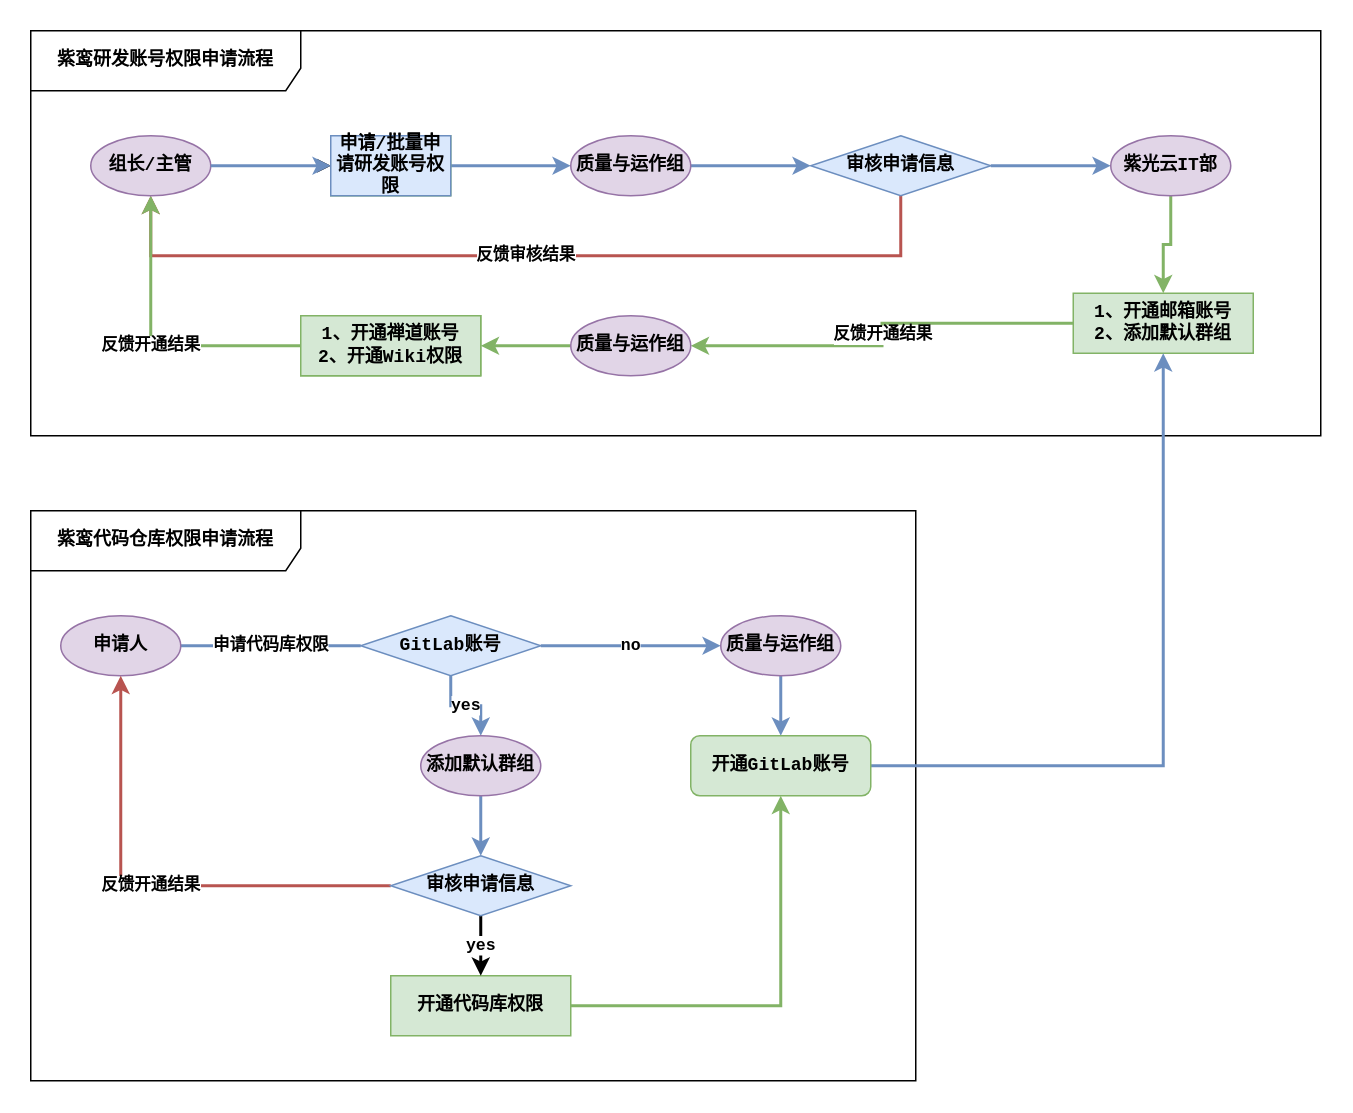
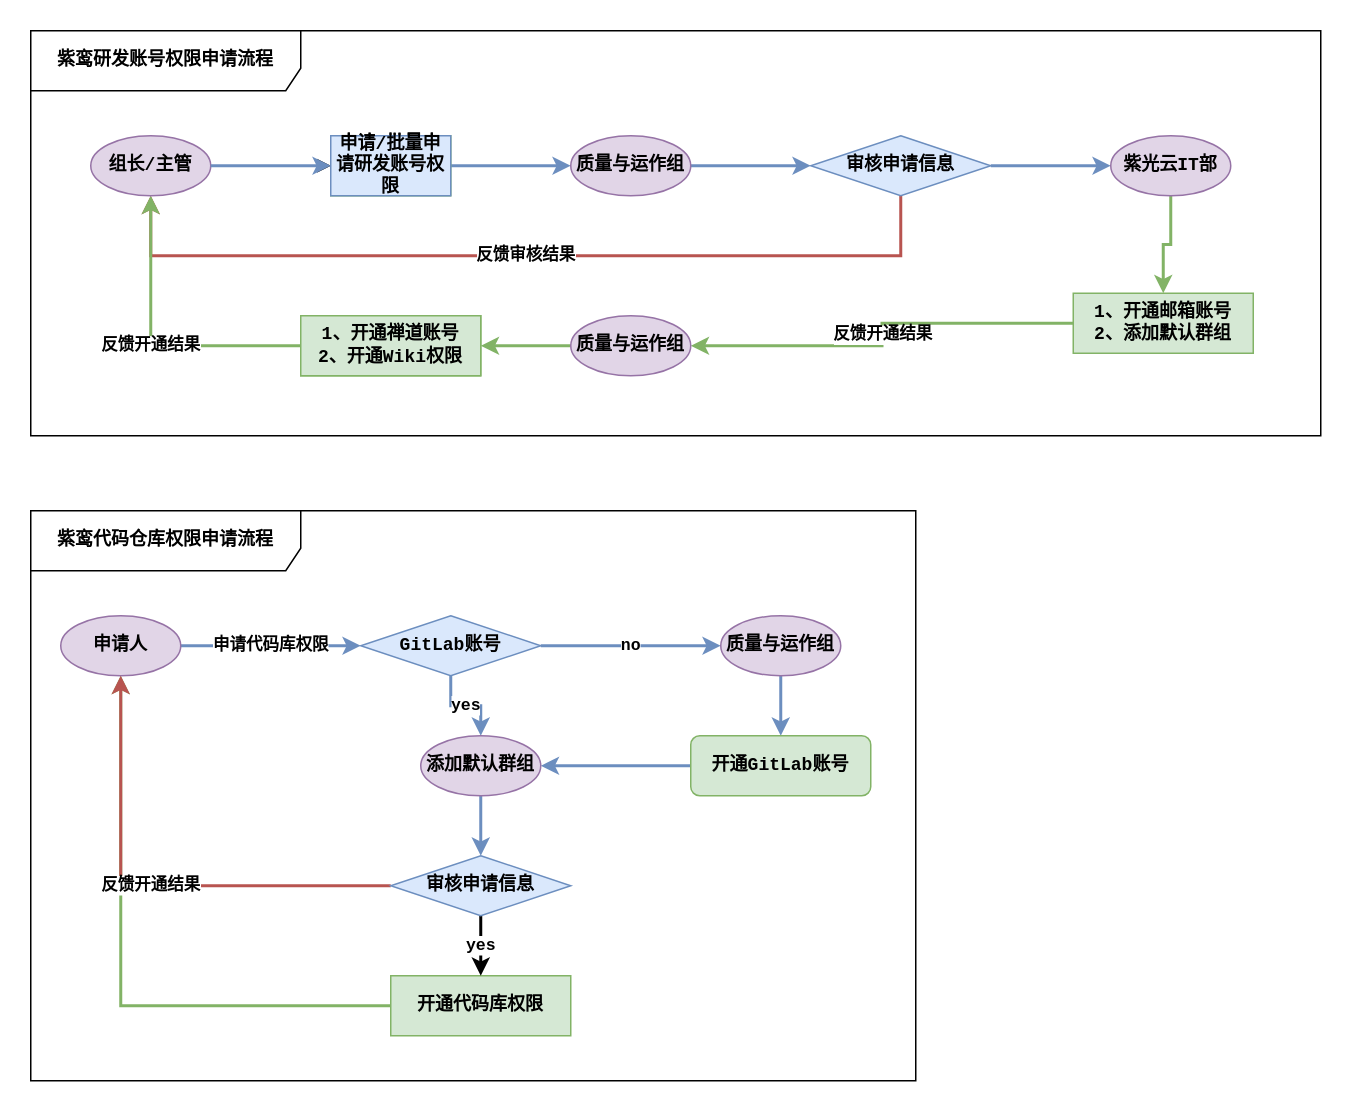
(352, 646) -> (345, 646)
(1163, 712) -> (622, 766)
(774, 1006) -> (200, 1006)
